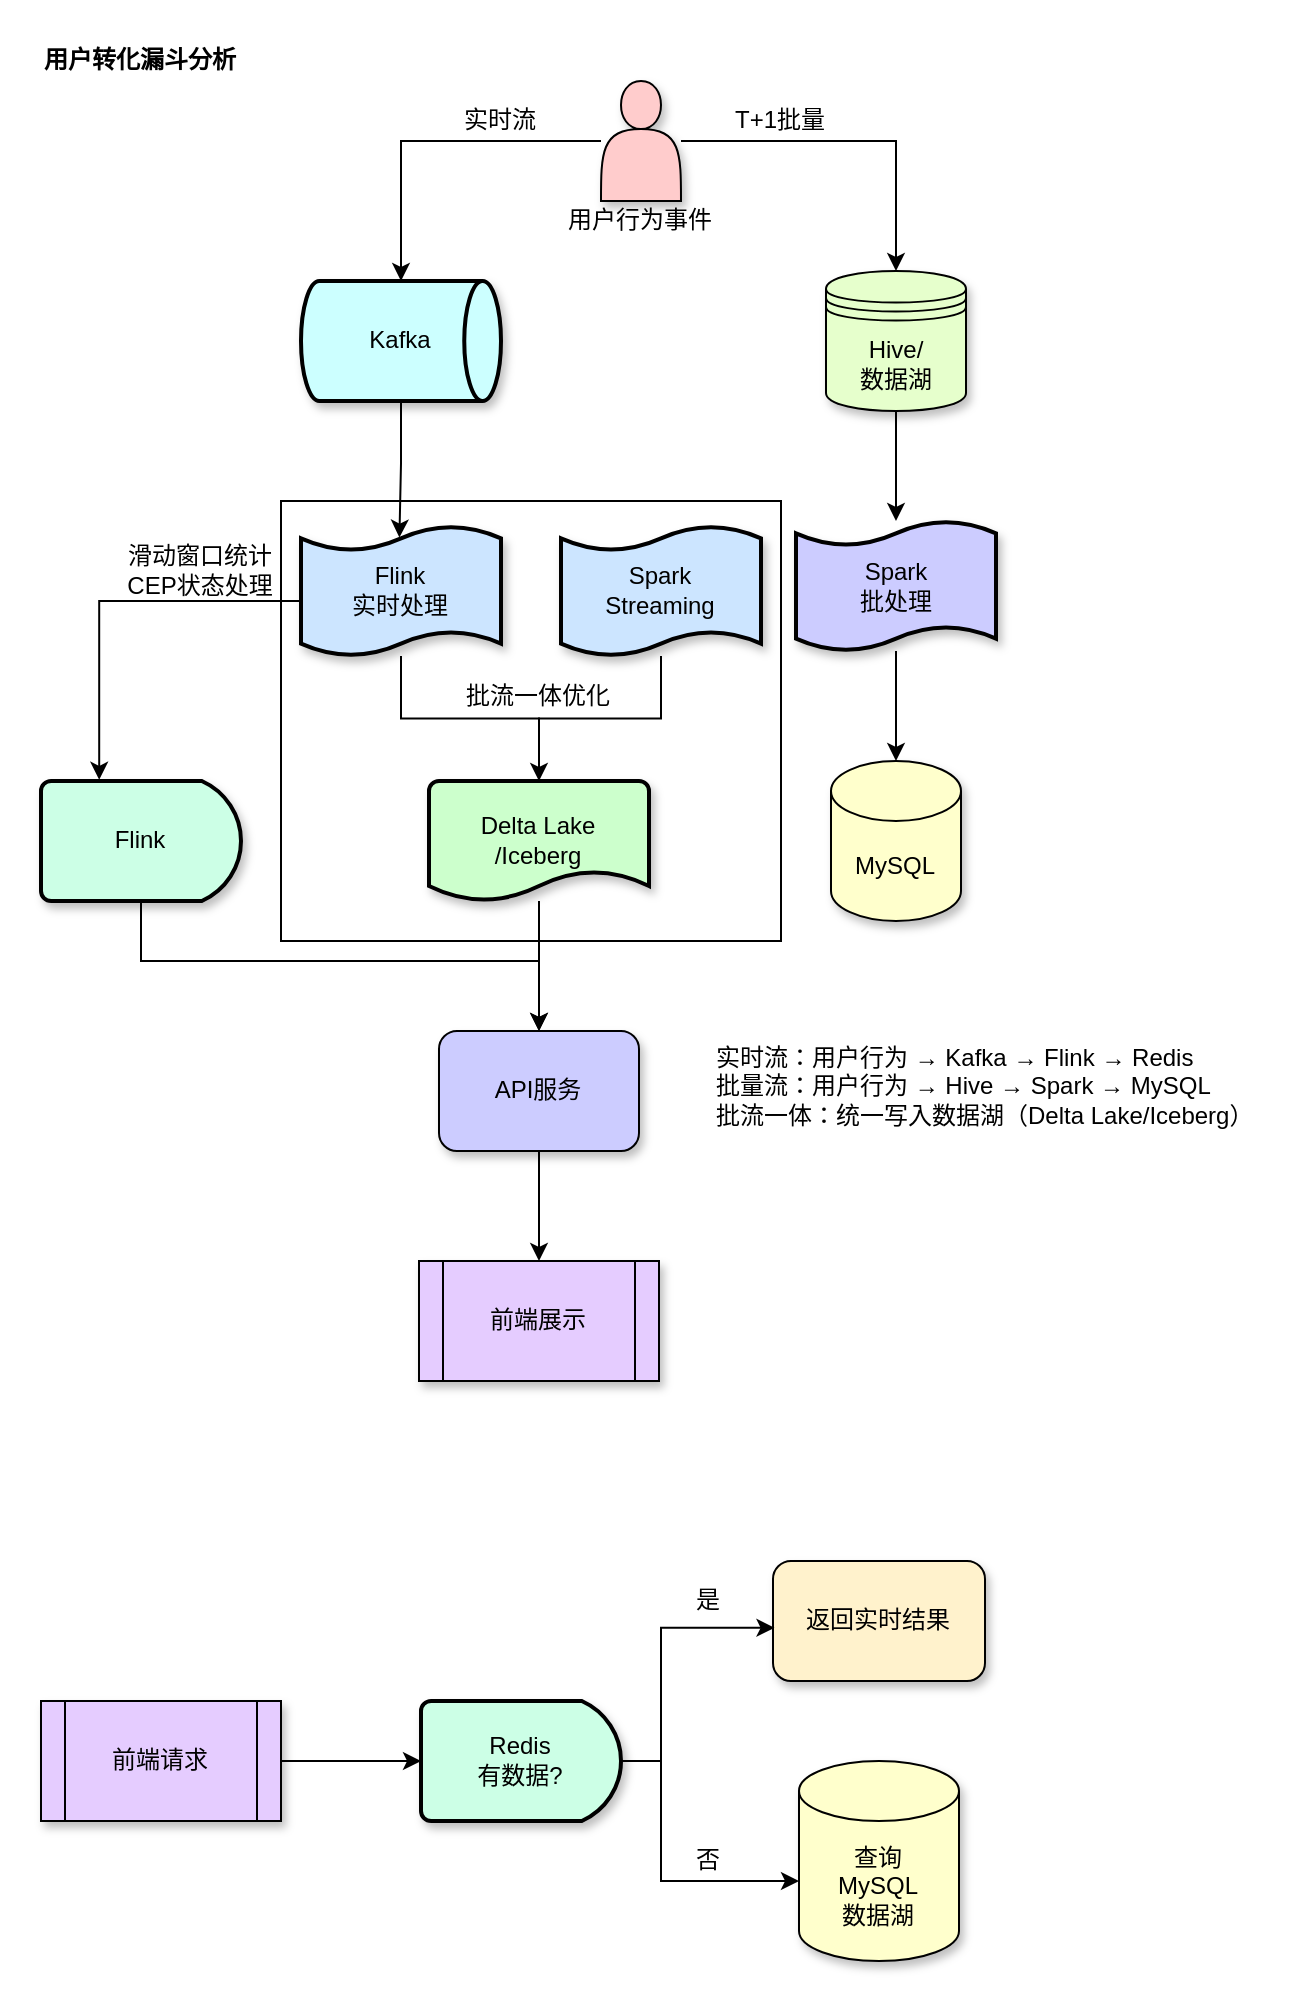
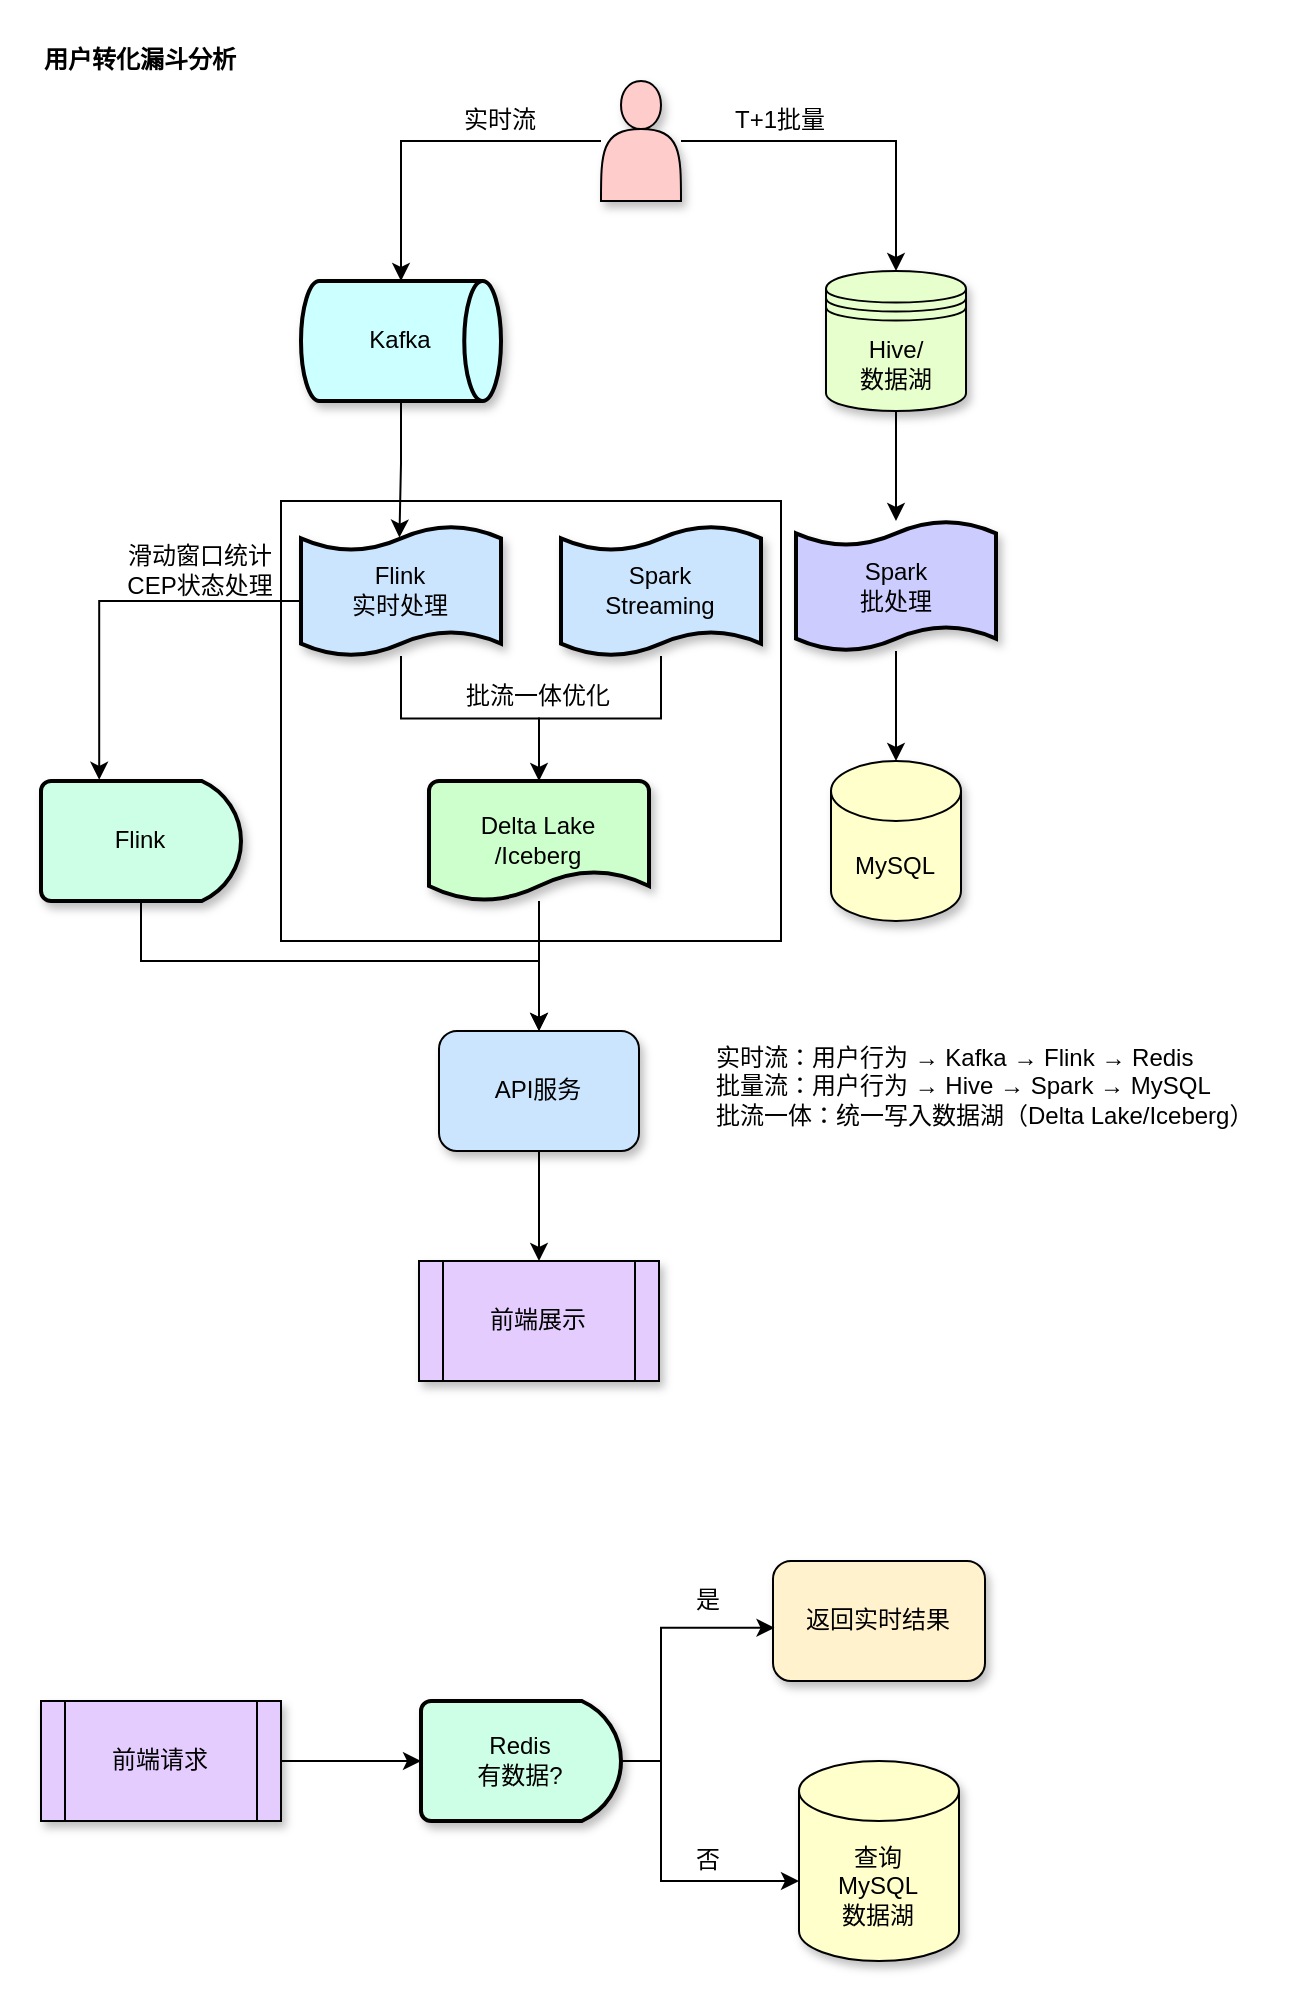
(641, 221) -> none
(539, 1091) -> (539, 1091)
